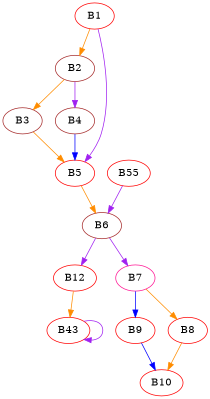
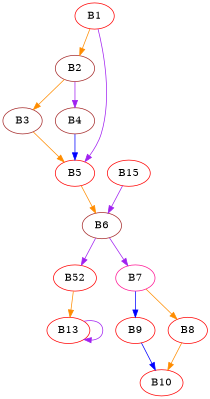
(129, 173) -> (129, 173)
(75, 278) -> (75, 278)
(68, 330) -> (68, 330)
